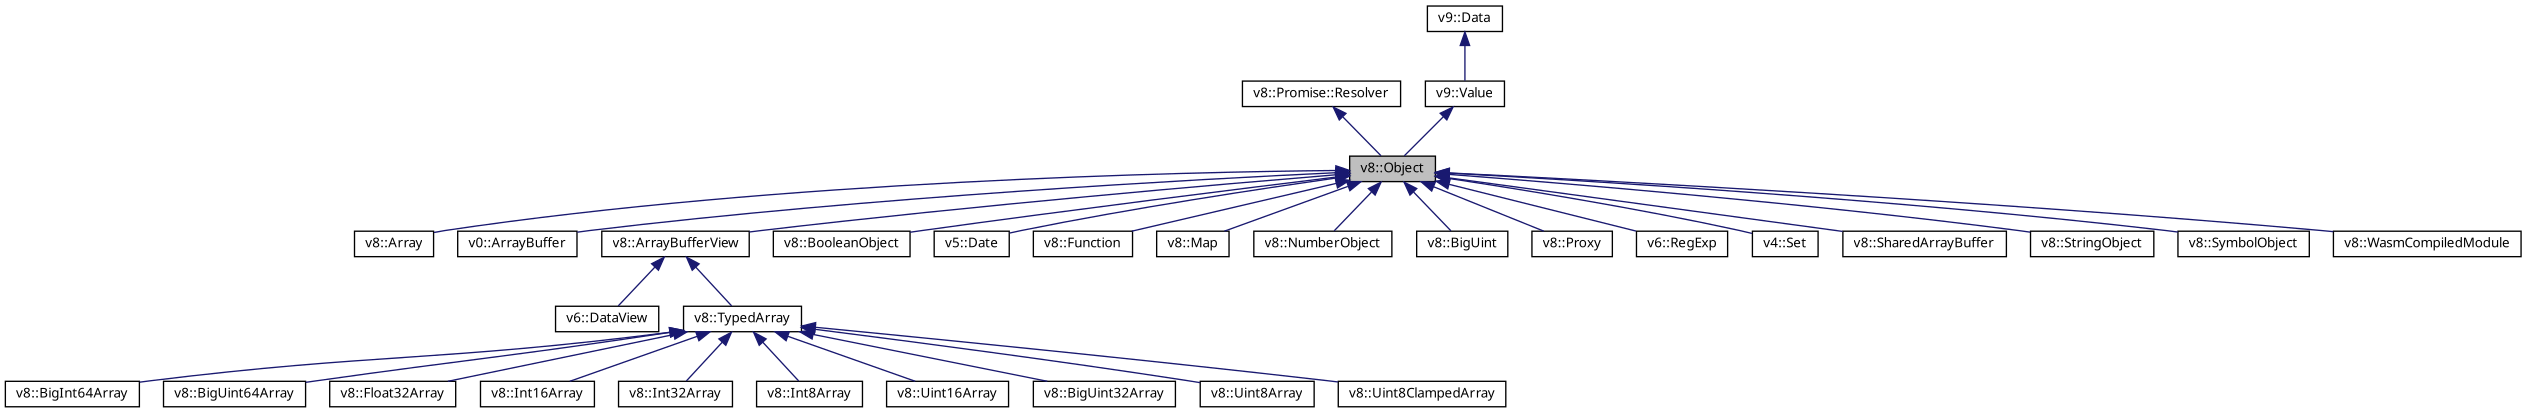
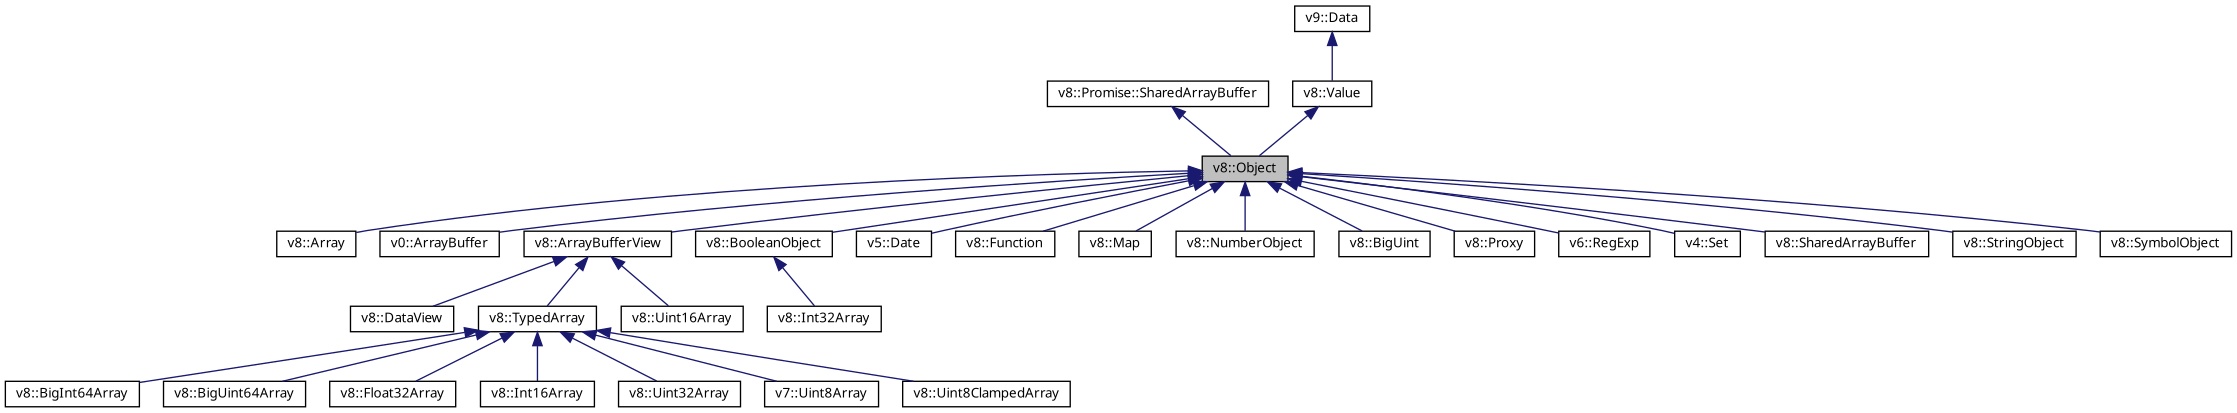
(1322, 94) -> (1158, 94)
(1465, 94) -> (1332, 94)
(2427, 244) -> none
(607, 319) -> (402, 319)
(852, 359) -> (645, 286)
(704, 362) -> (799, 287)
(810, 394) -> none
(1104, 394) -> (680, 394)
(1257, 394) -> (822, 394)
